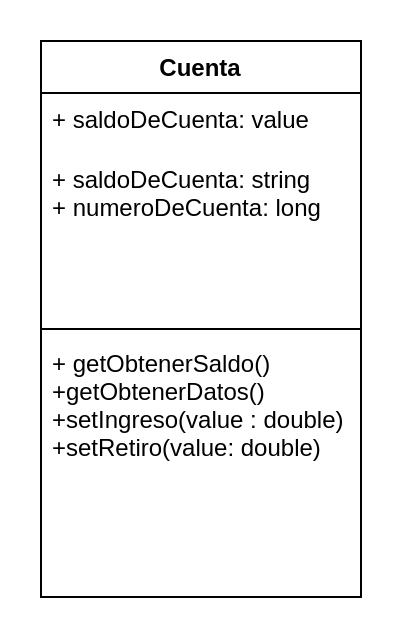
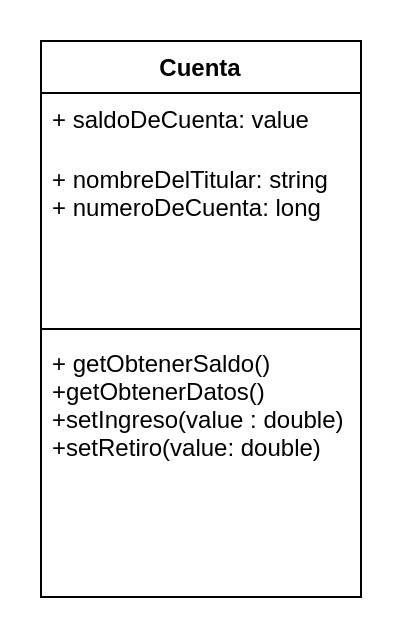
(191, 180) -> (205, 180)
